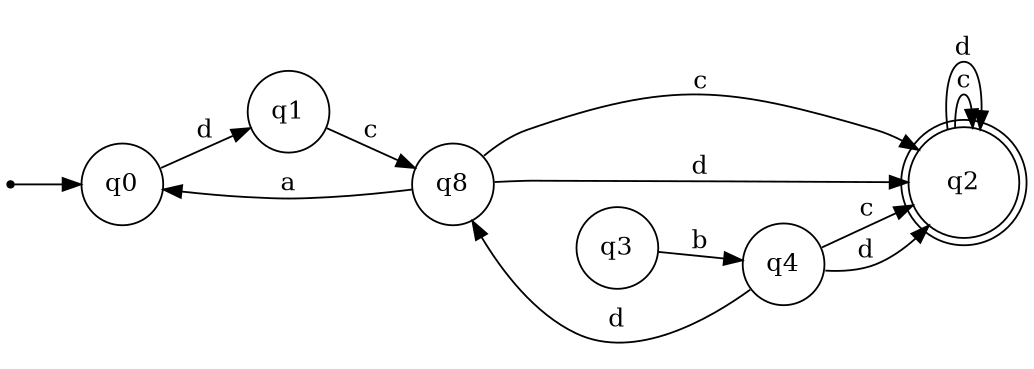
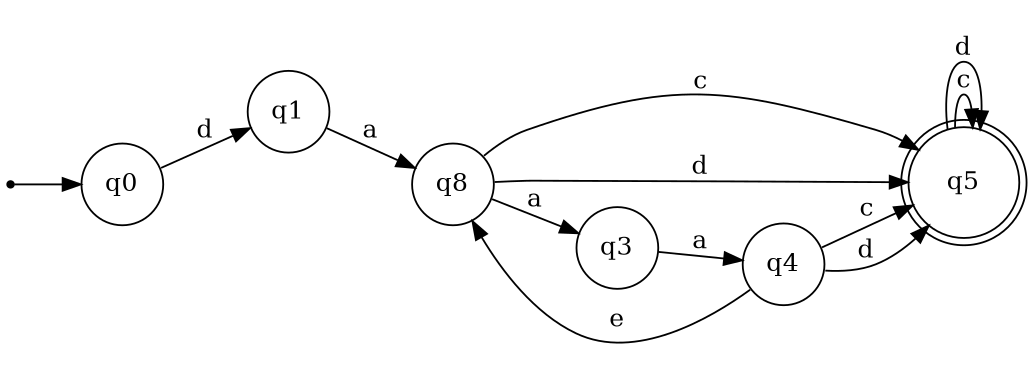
(371, 131) -> (371, 131)
(964, 183) -> (964, 183)
(297, 198) -> (527, 213)
(700, 242) -> (700, 242)
(617, 320) -> (617, 320)
